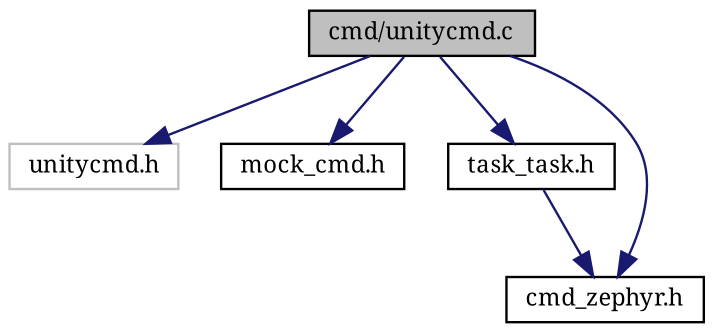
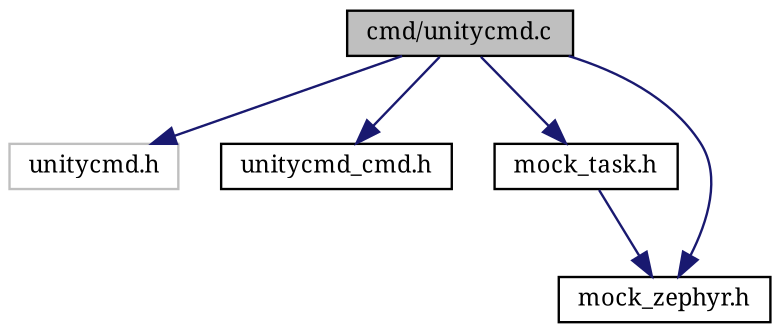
(313, 166) -> (336, 166)
(531, 166) -> (586, 166)
(605, 300) -> (665, 300)
